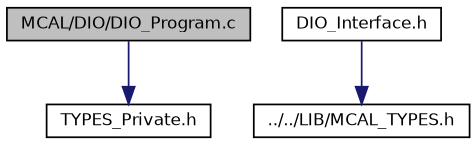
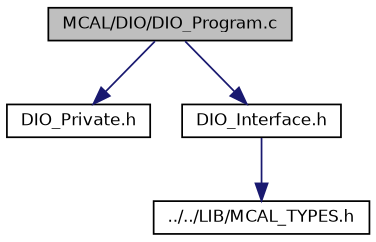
none -> (210, 66)
(129, 121) -> (79, 121)
